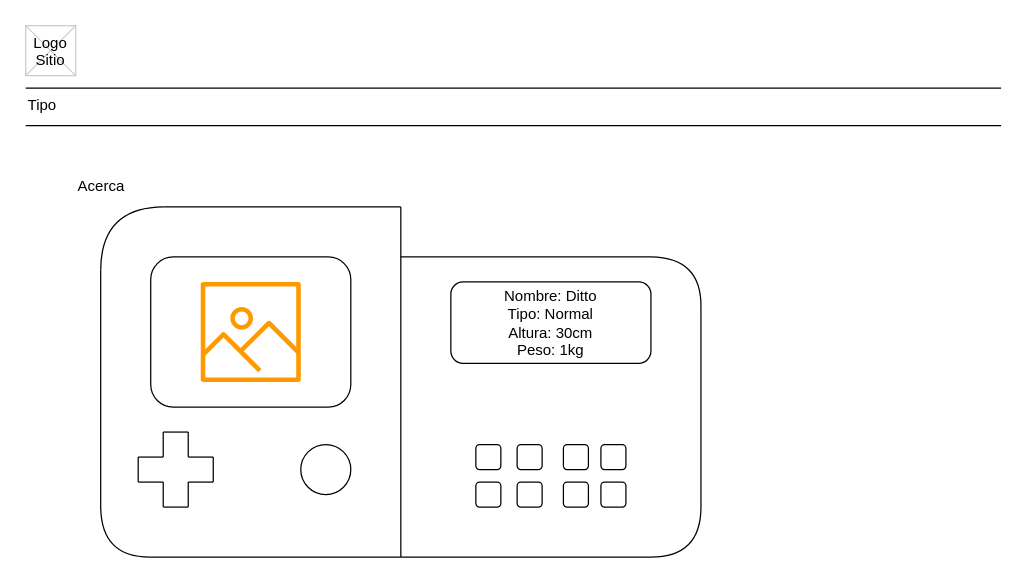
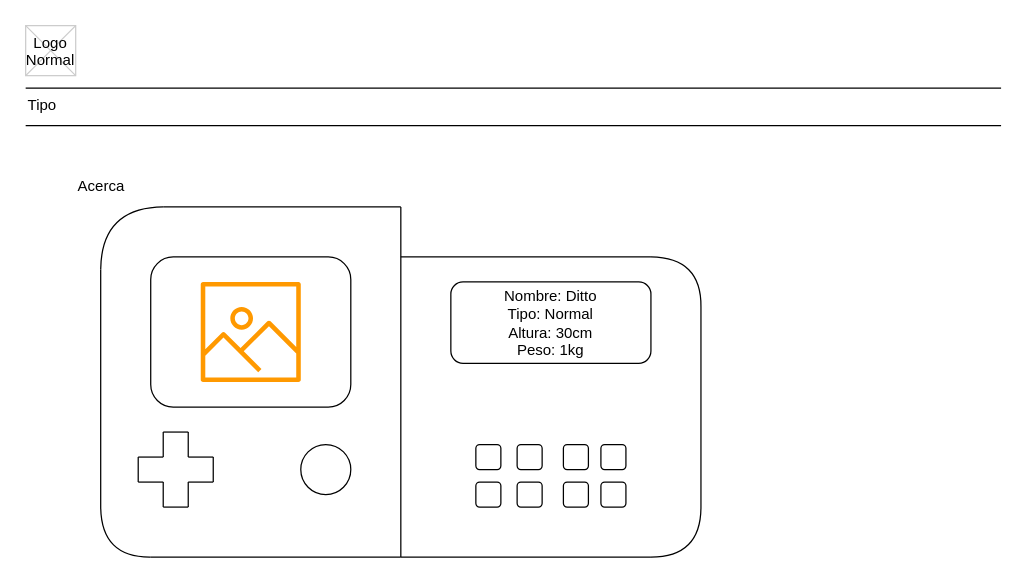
(50, 43) -> (50, 43)
